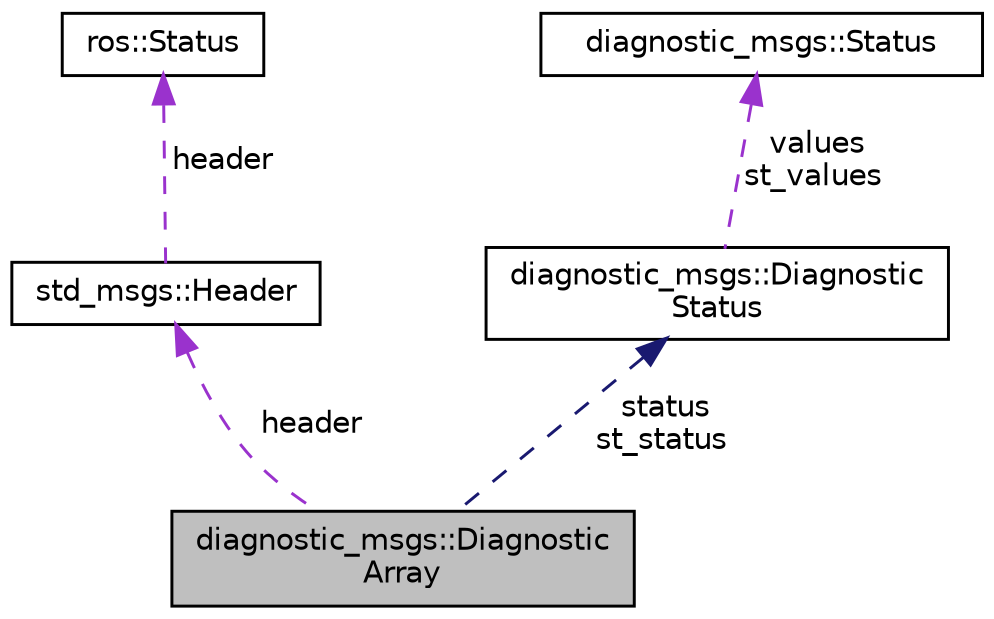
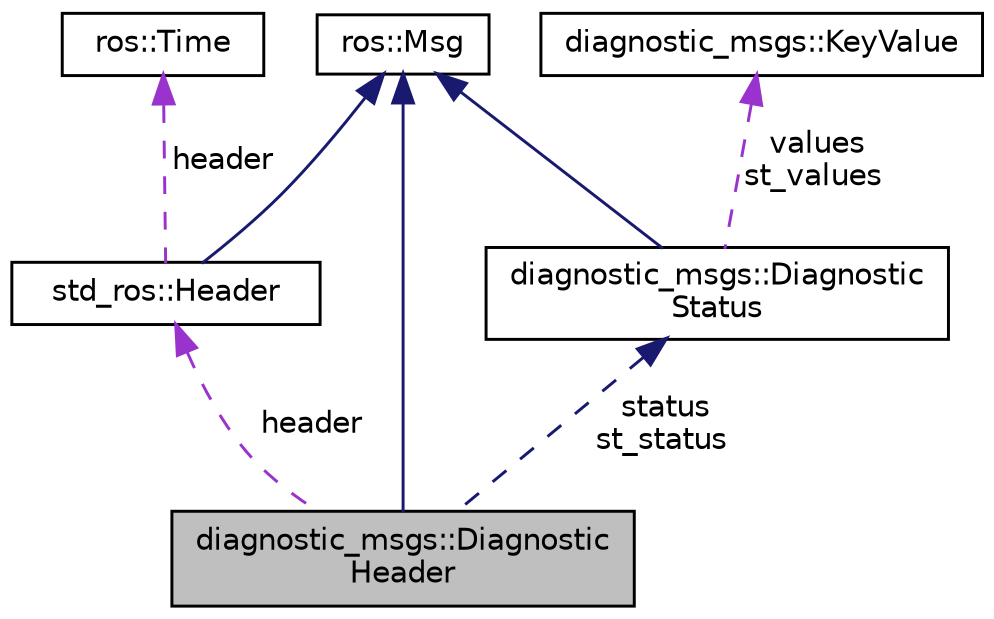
(163, 44) -> (163, 44)
none -> (403, 44)
(762, 44) -> (762, 44)
(166, 293) -> (166, 293)
(403, 559) -> (403, 559)
